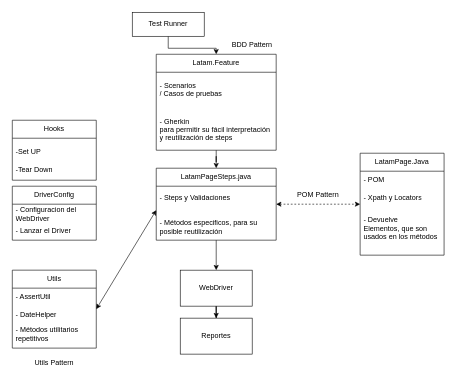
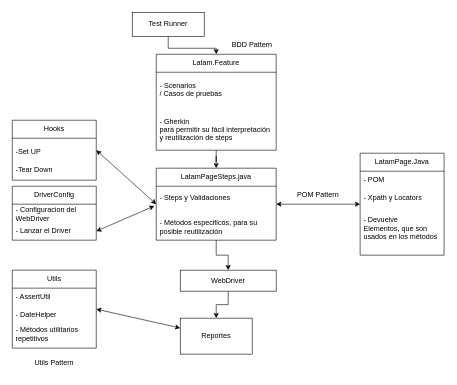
none -> (127, 178)
(318, 204) -> (318, 204)
none -> (125, 219)
(126, 260) -> (138, 319)
(216, 288) -> (228, 281)
